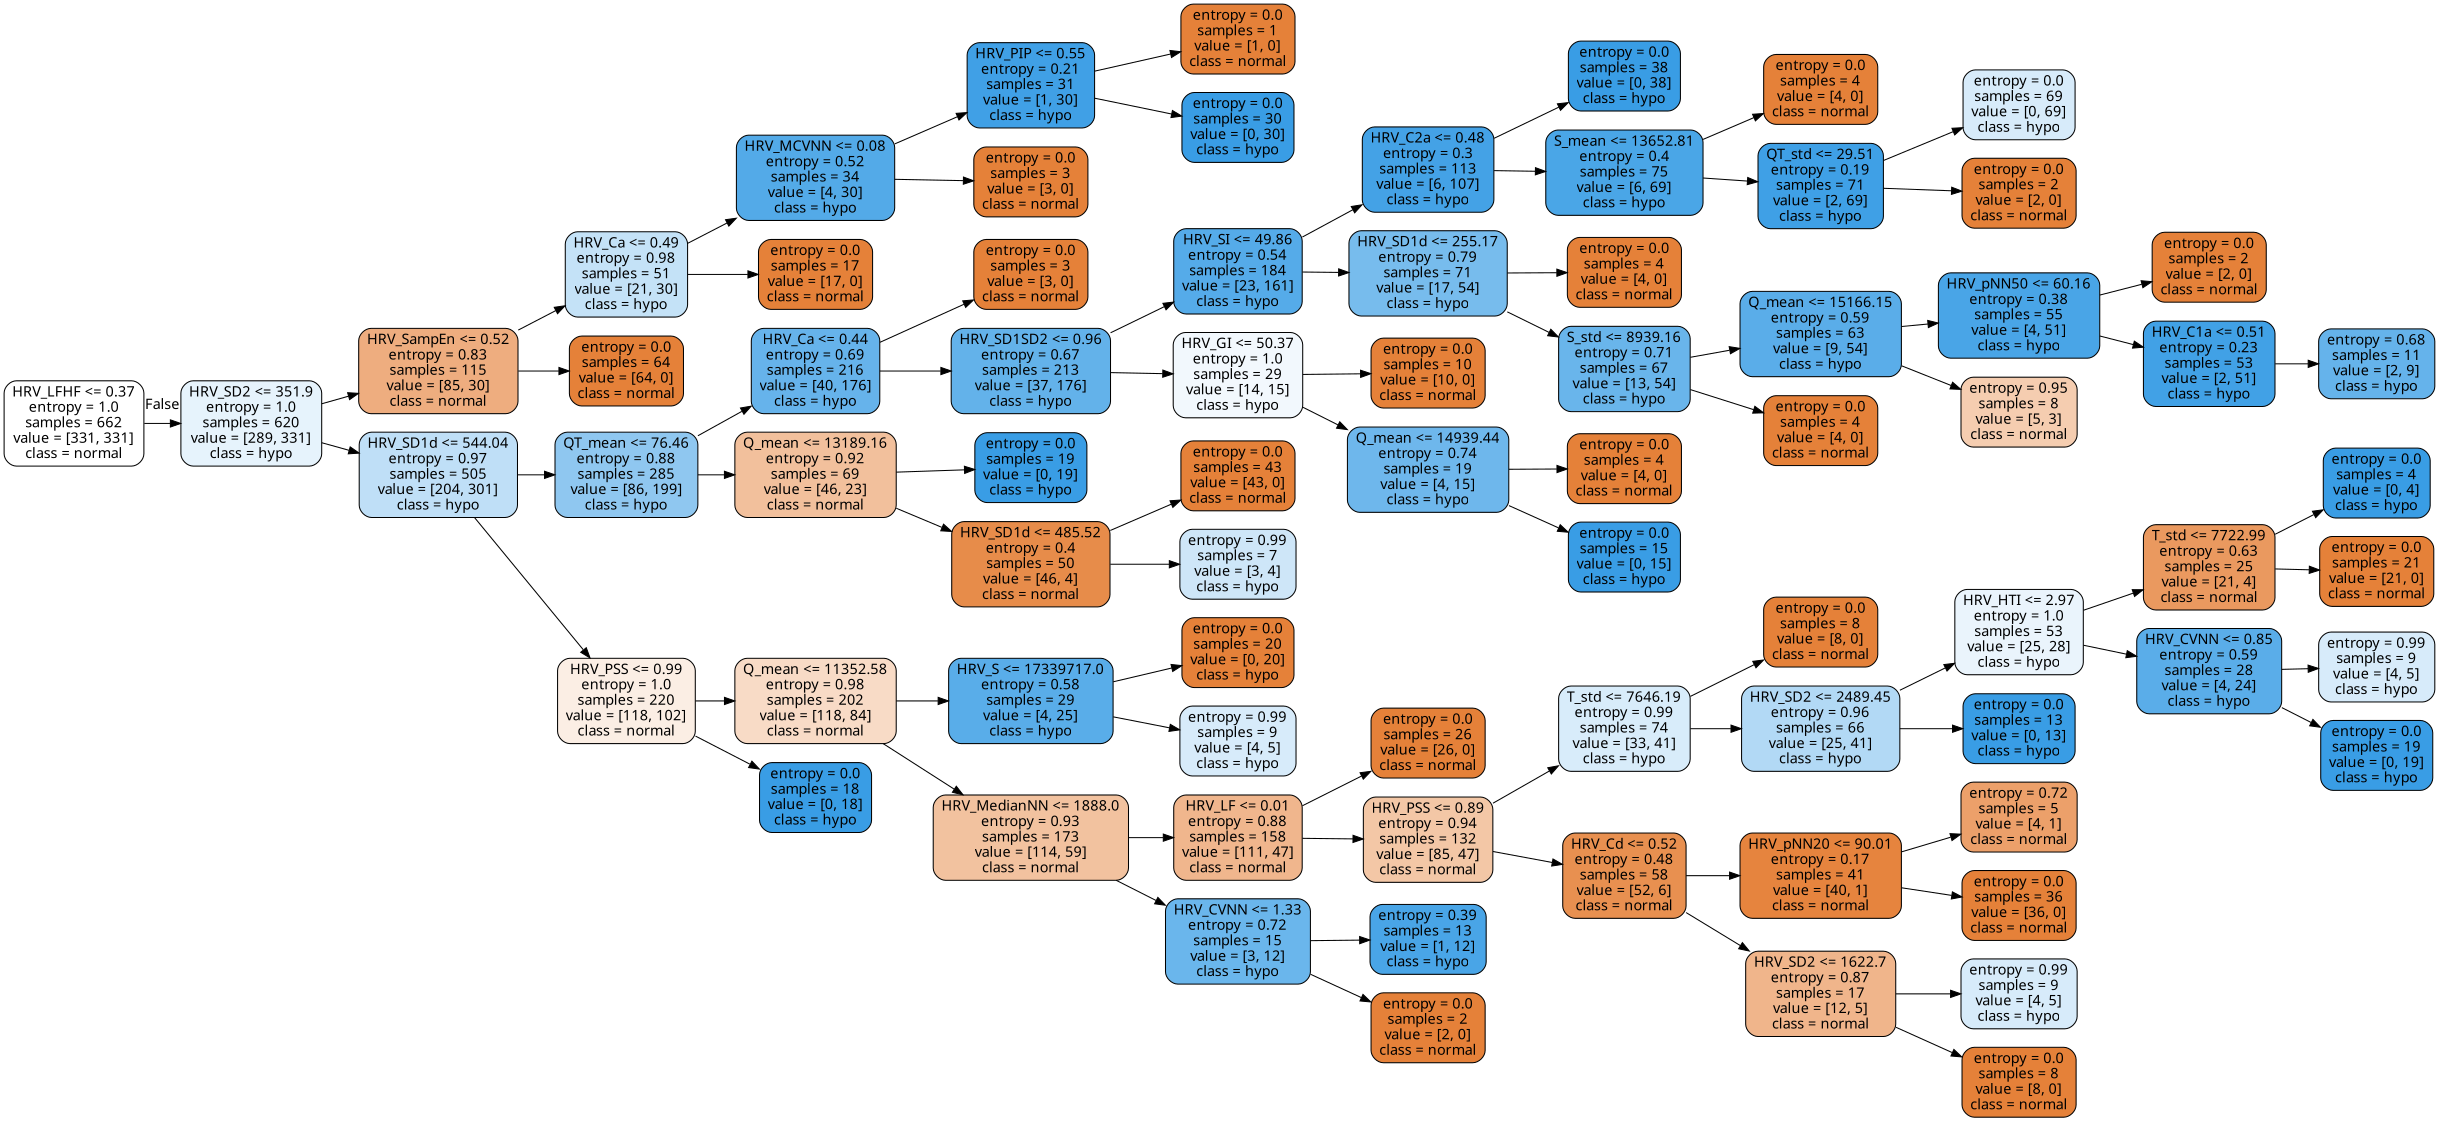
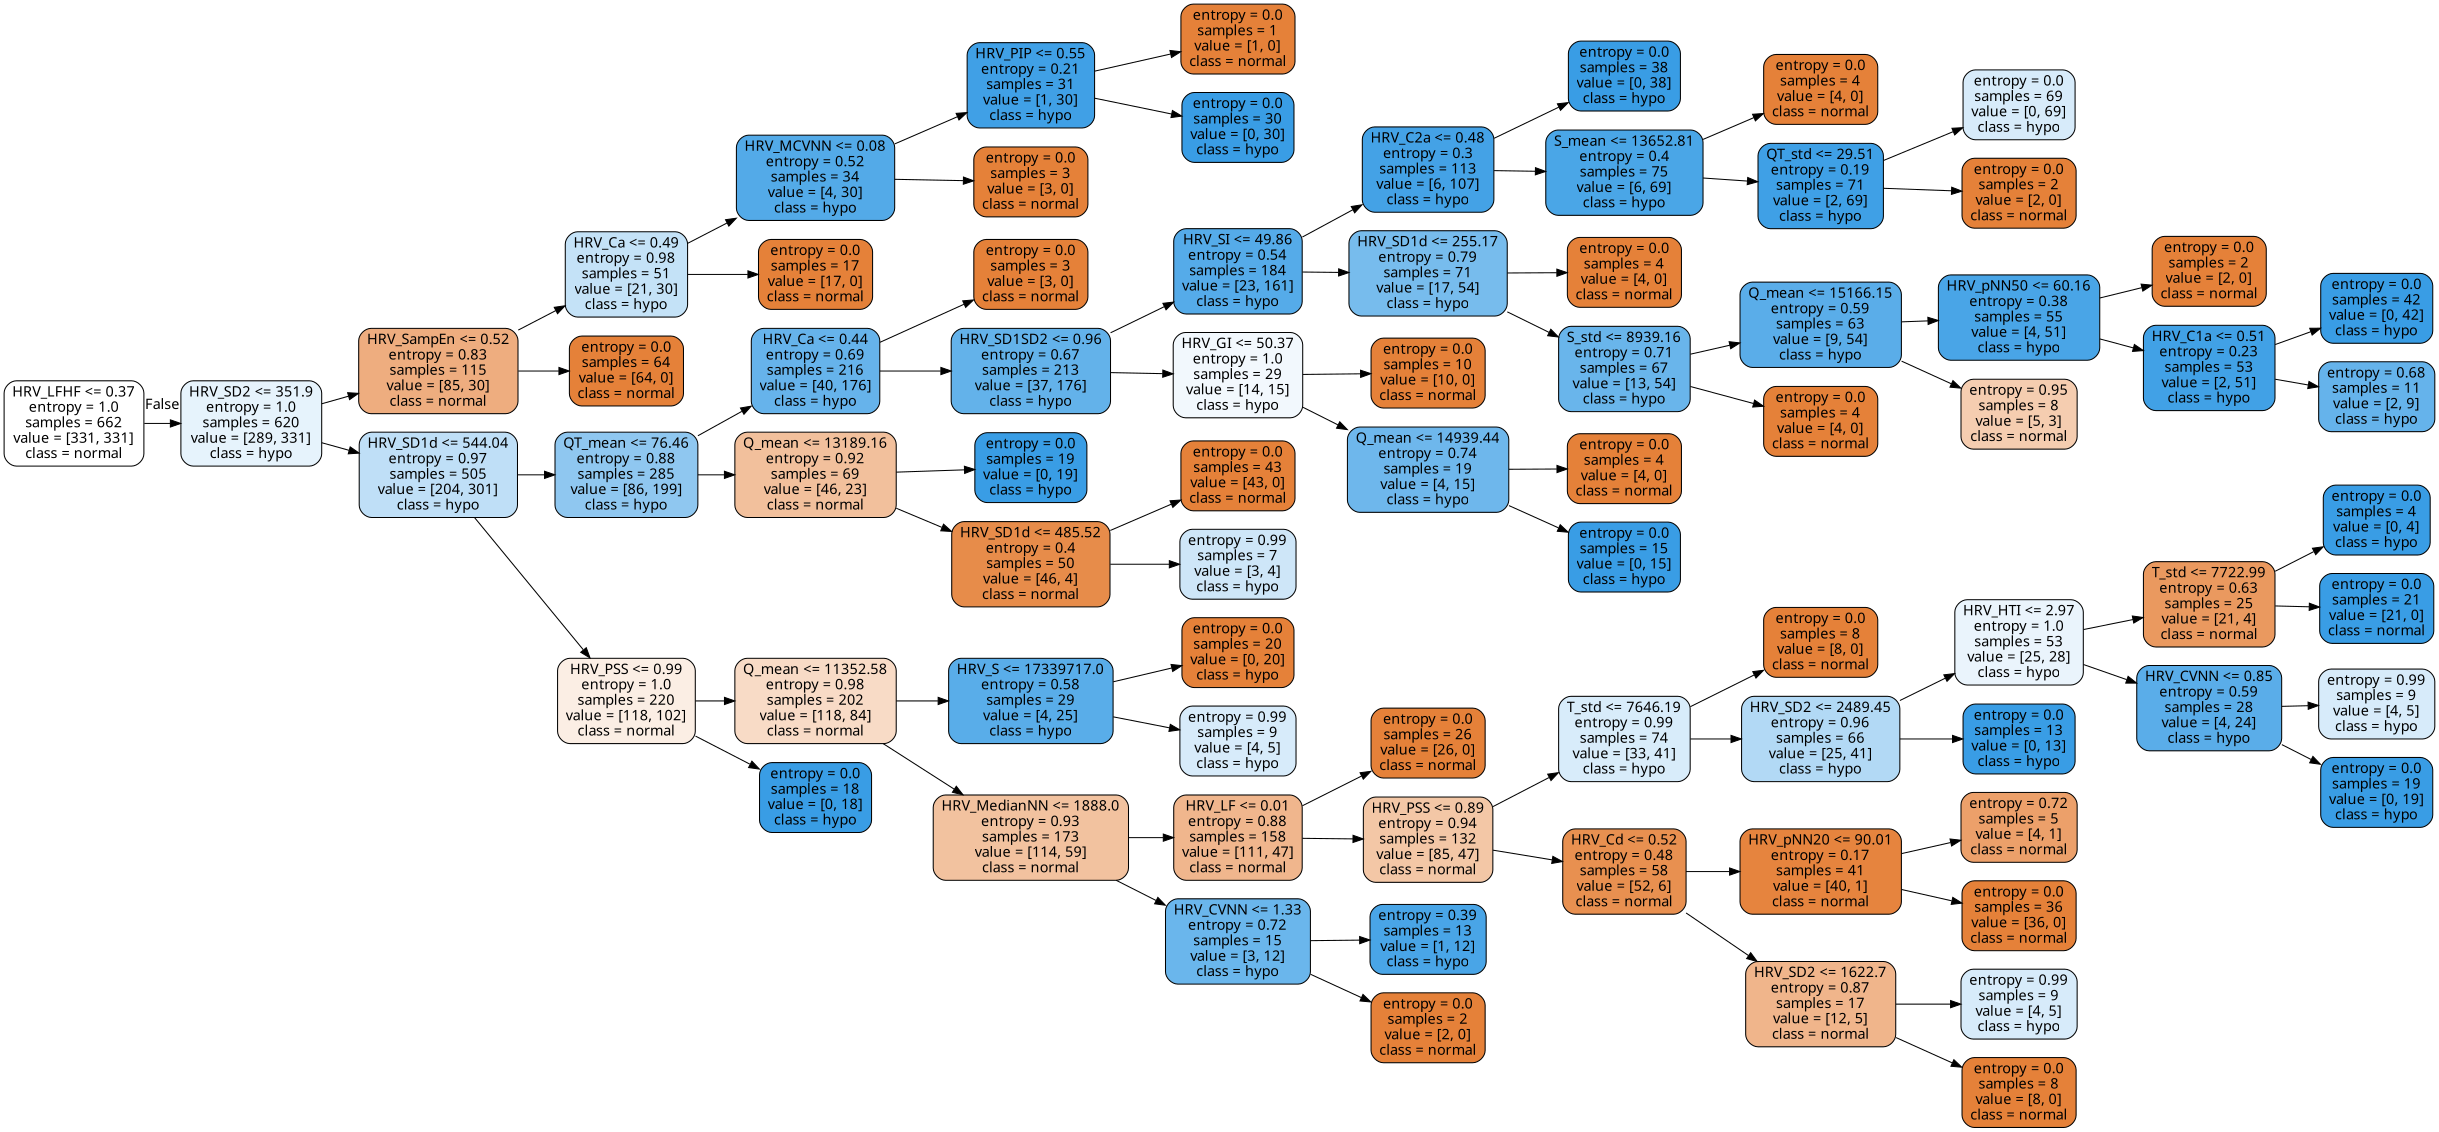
none -> (2377, 308)
(2377, 571) -> (2377, 608)
